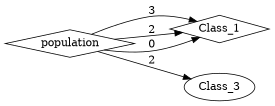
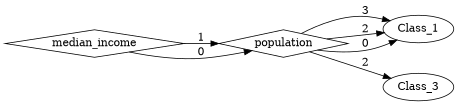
(220, 29) -> (418, 29)
none -> (95, 44)
